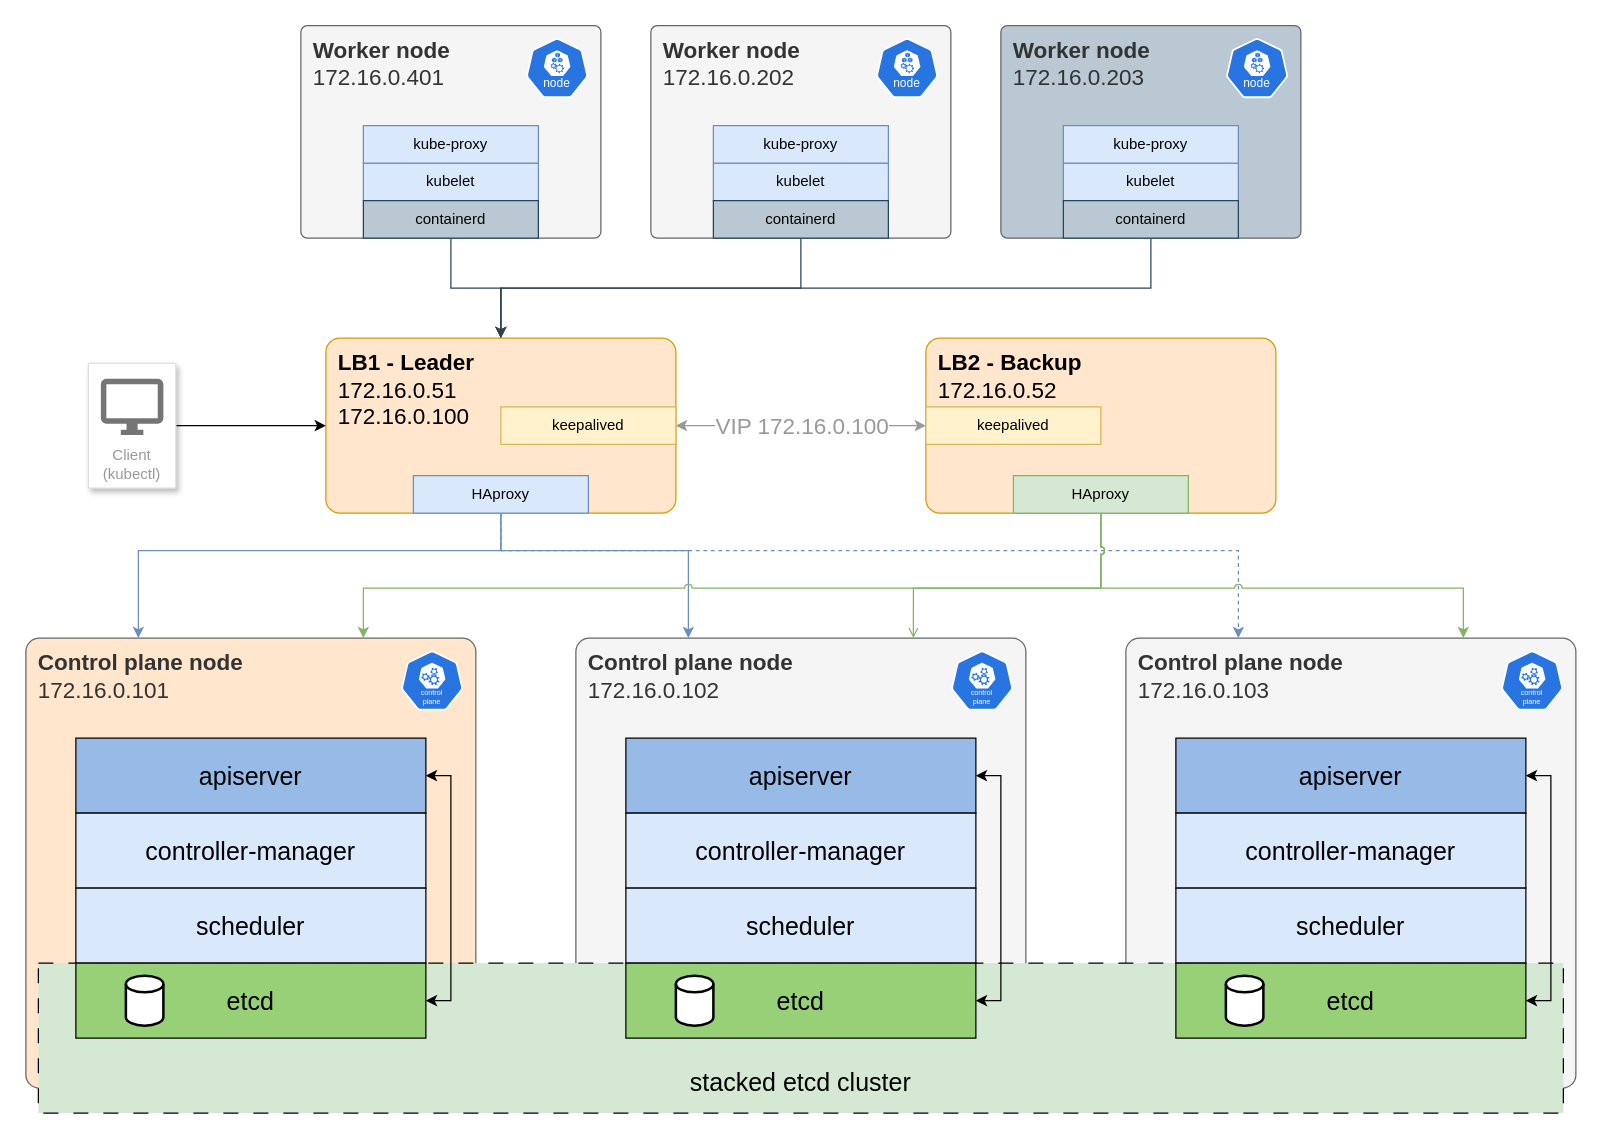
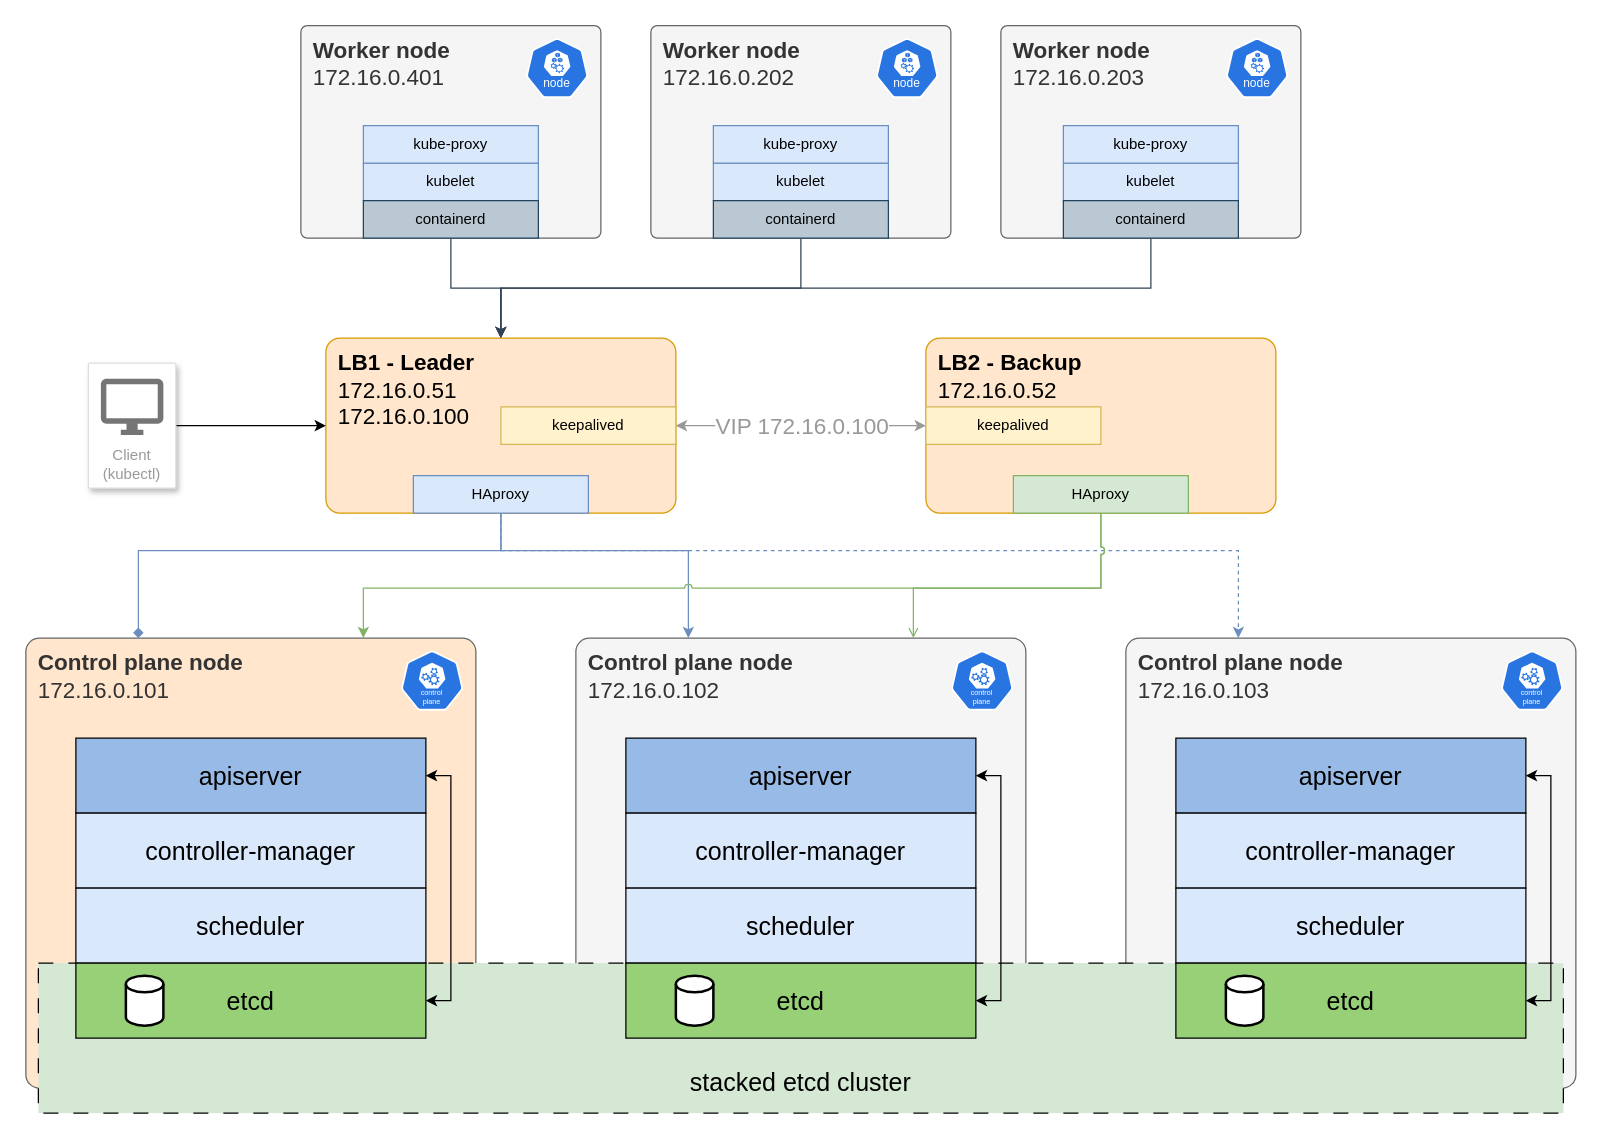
(1080, 65) -> (1080, 65)
(1302, 588) -> none
(138, 628) -> (138, 627)
